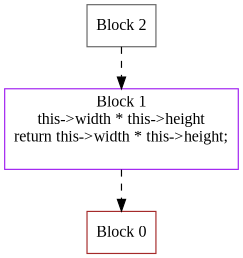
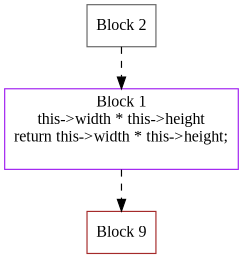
(121, 232) -> (121, 232)
